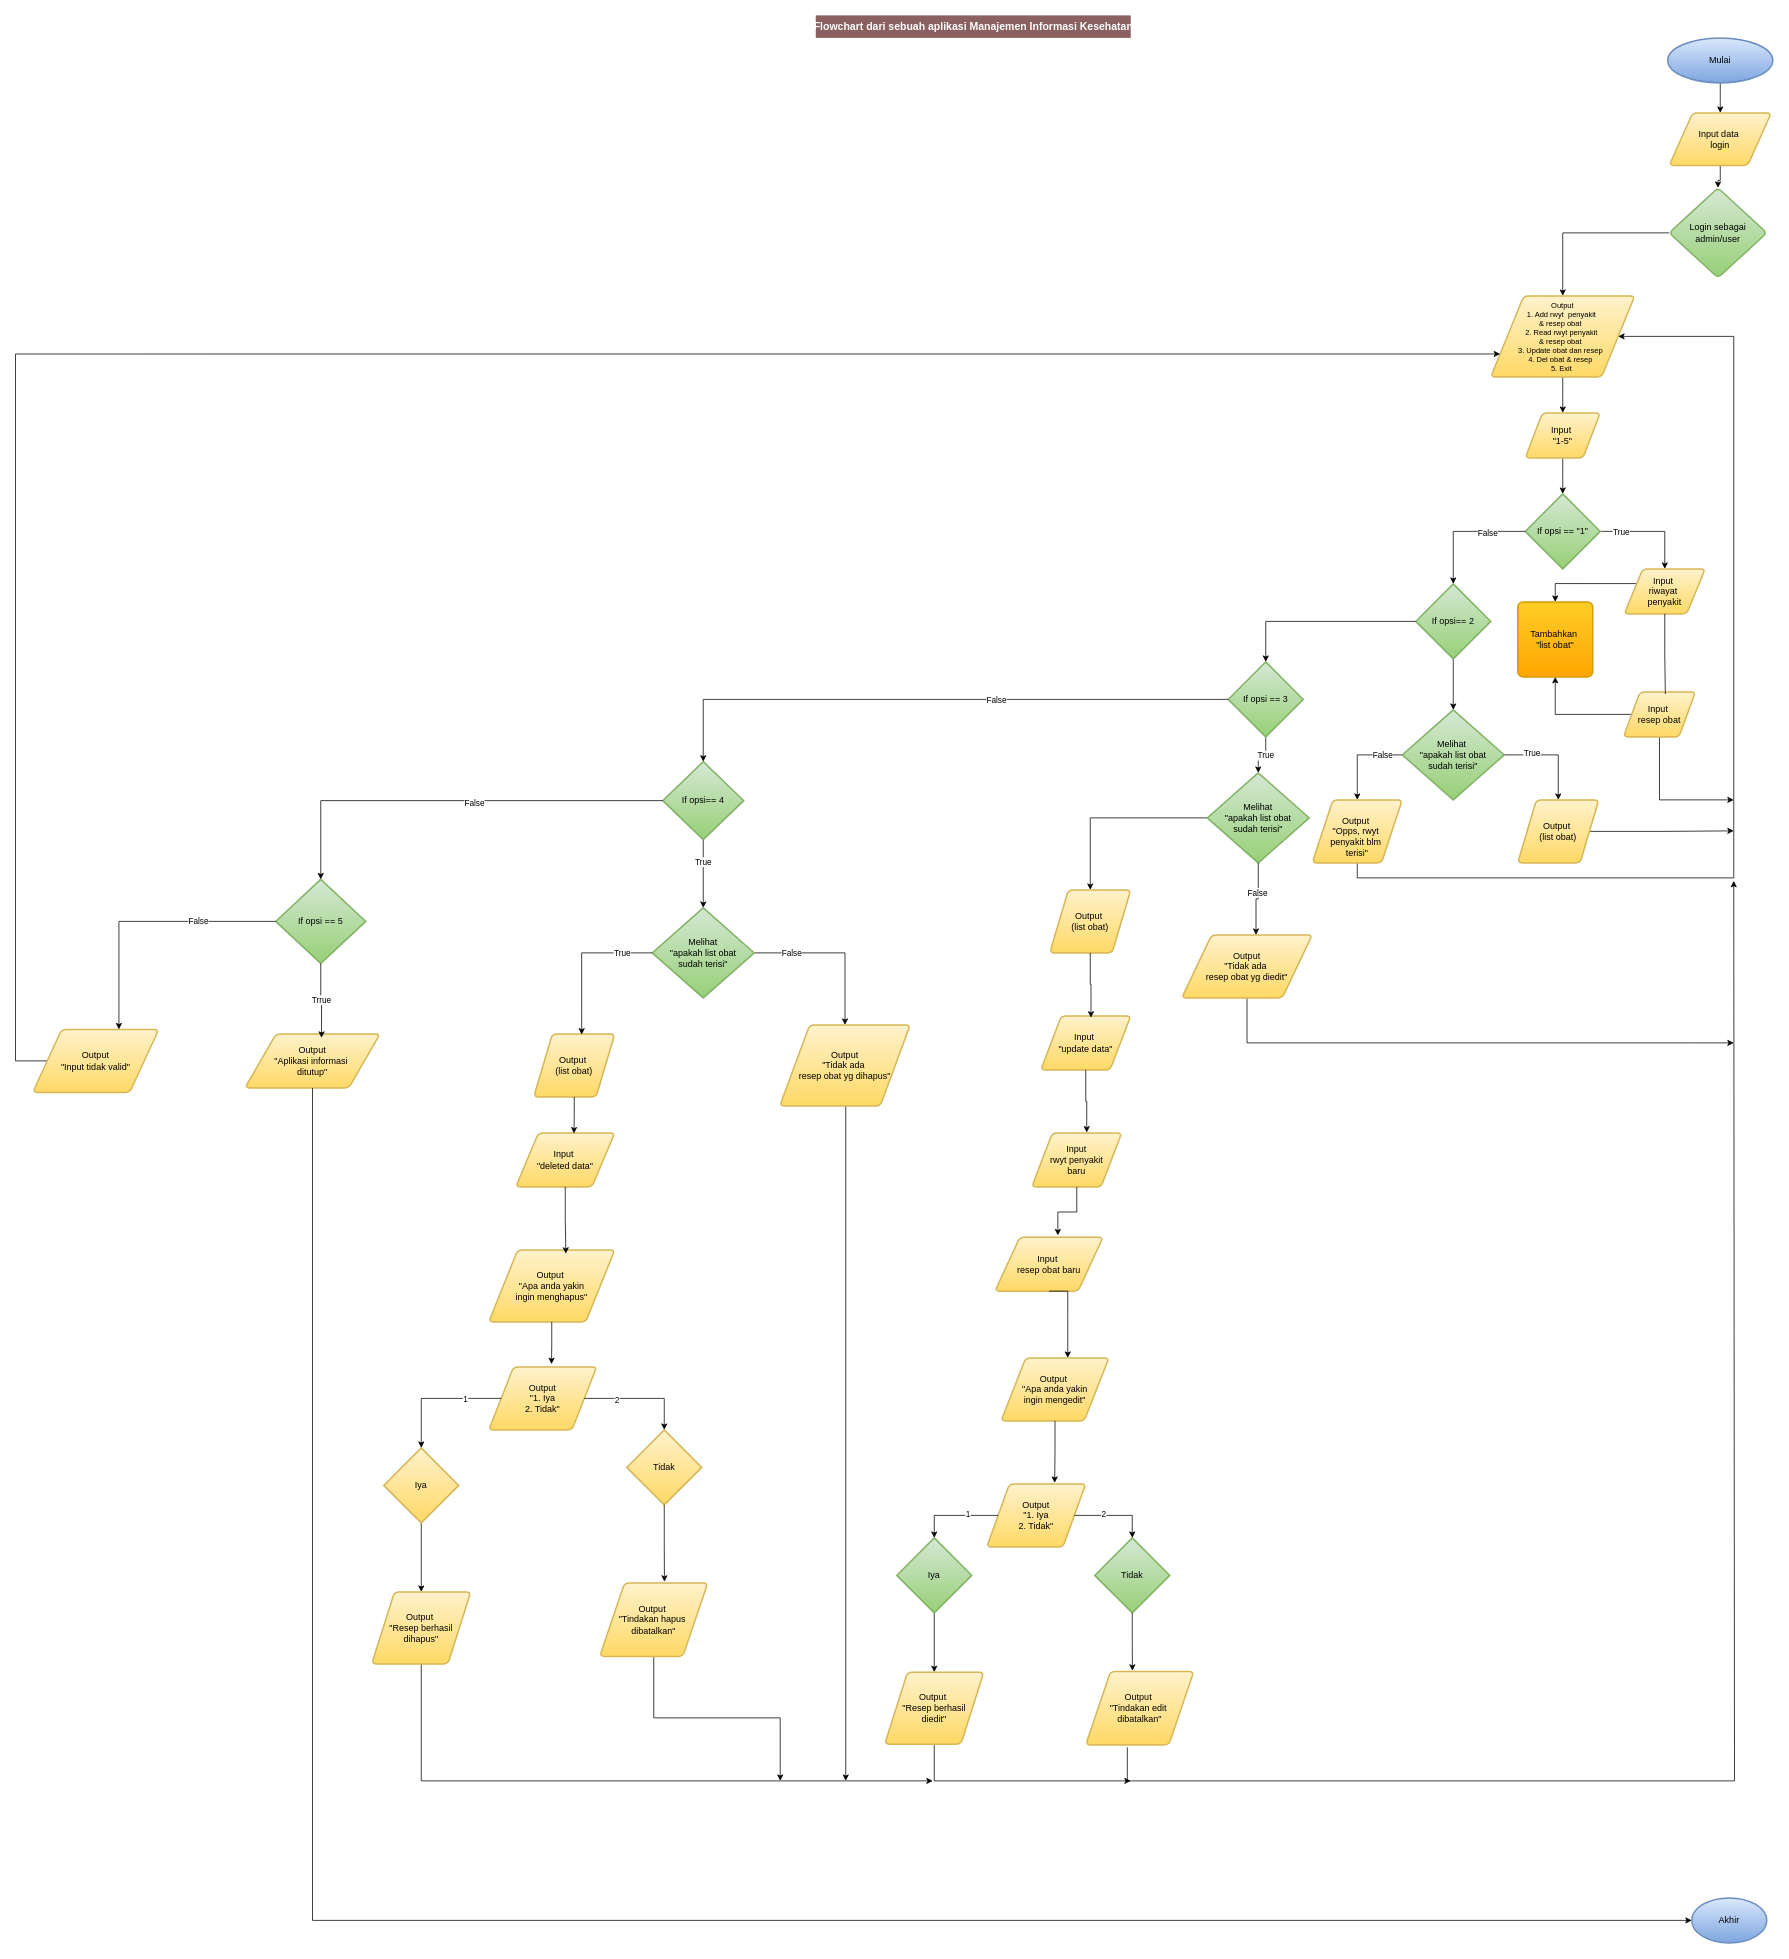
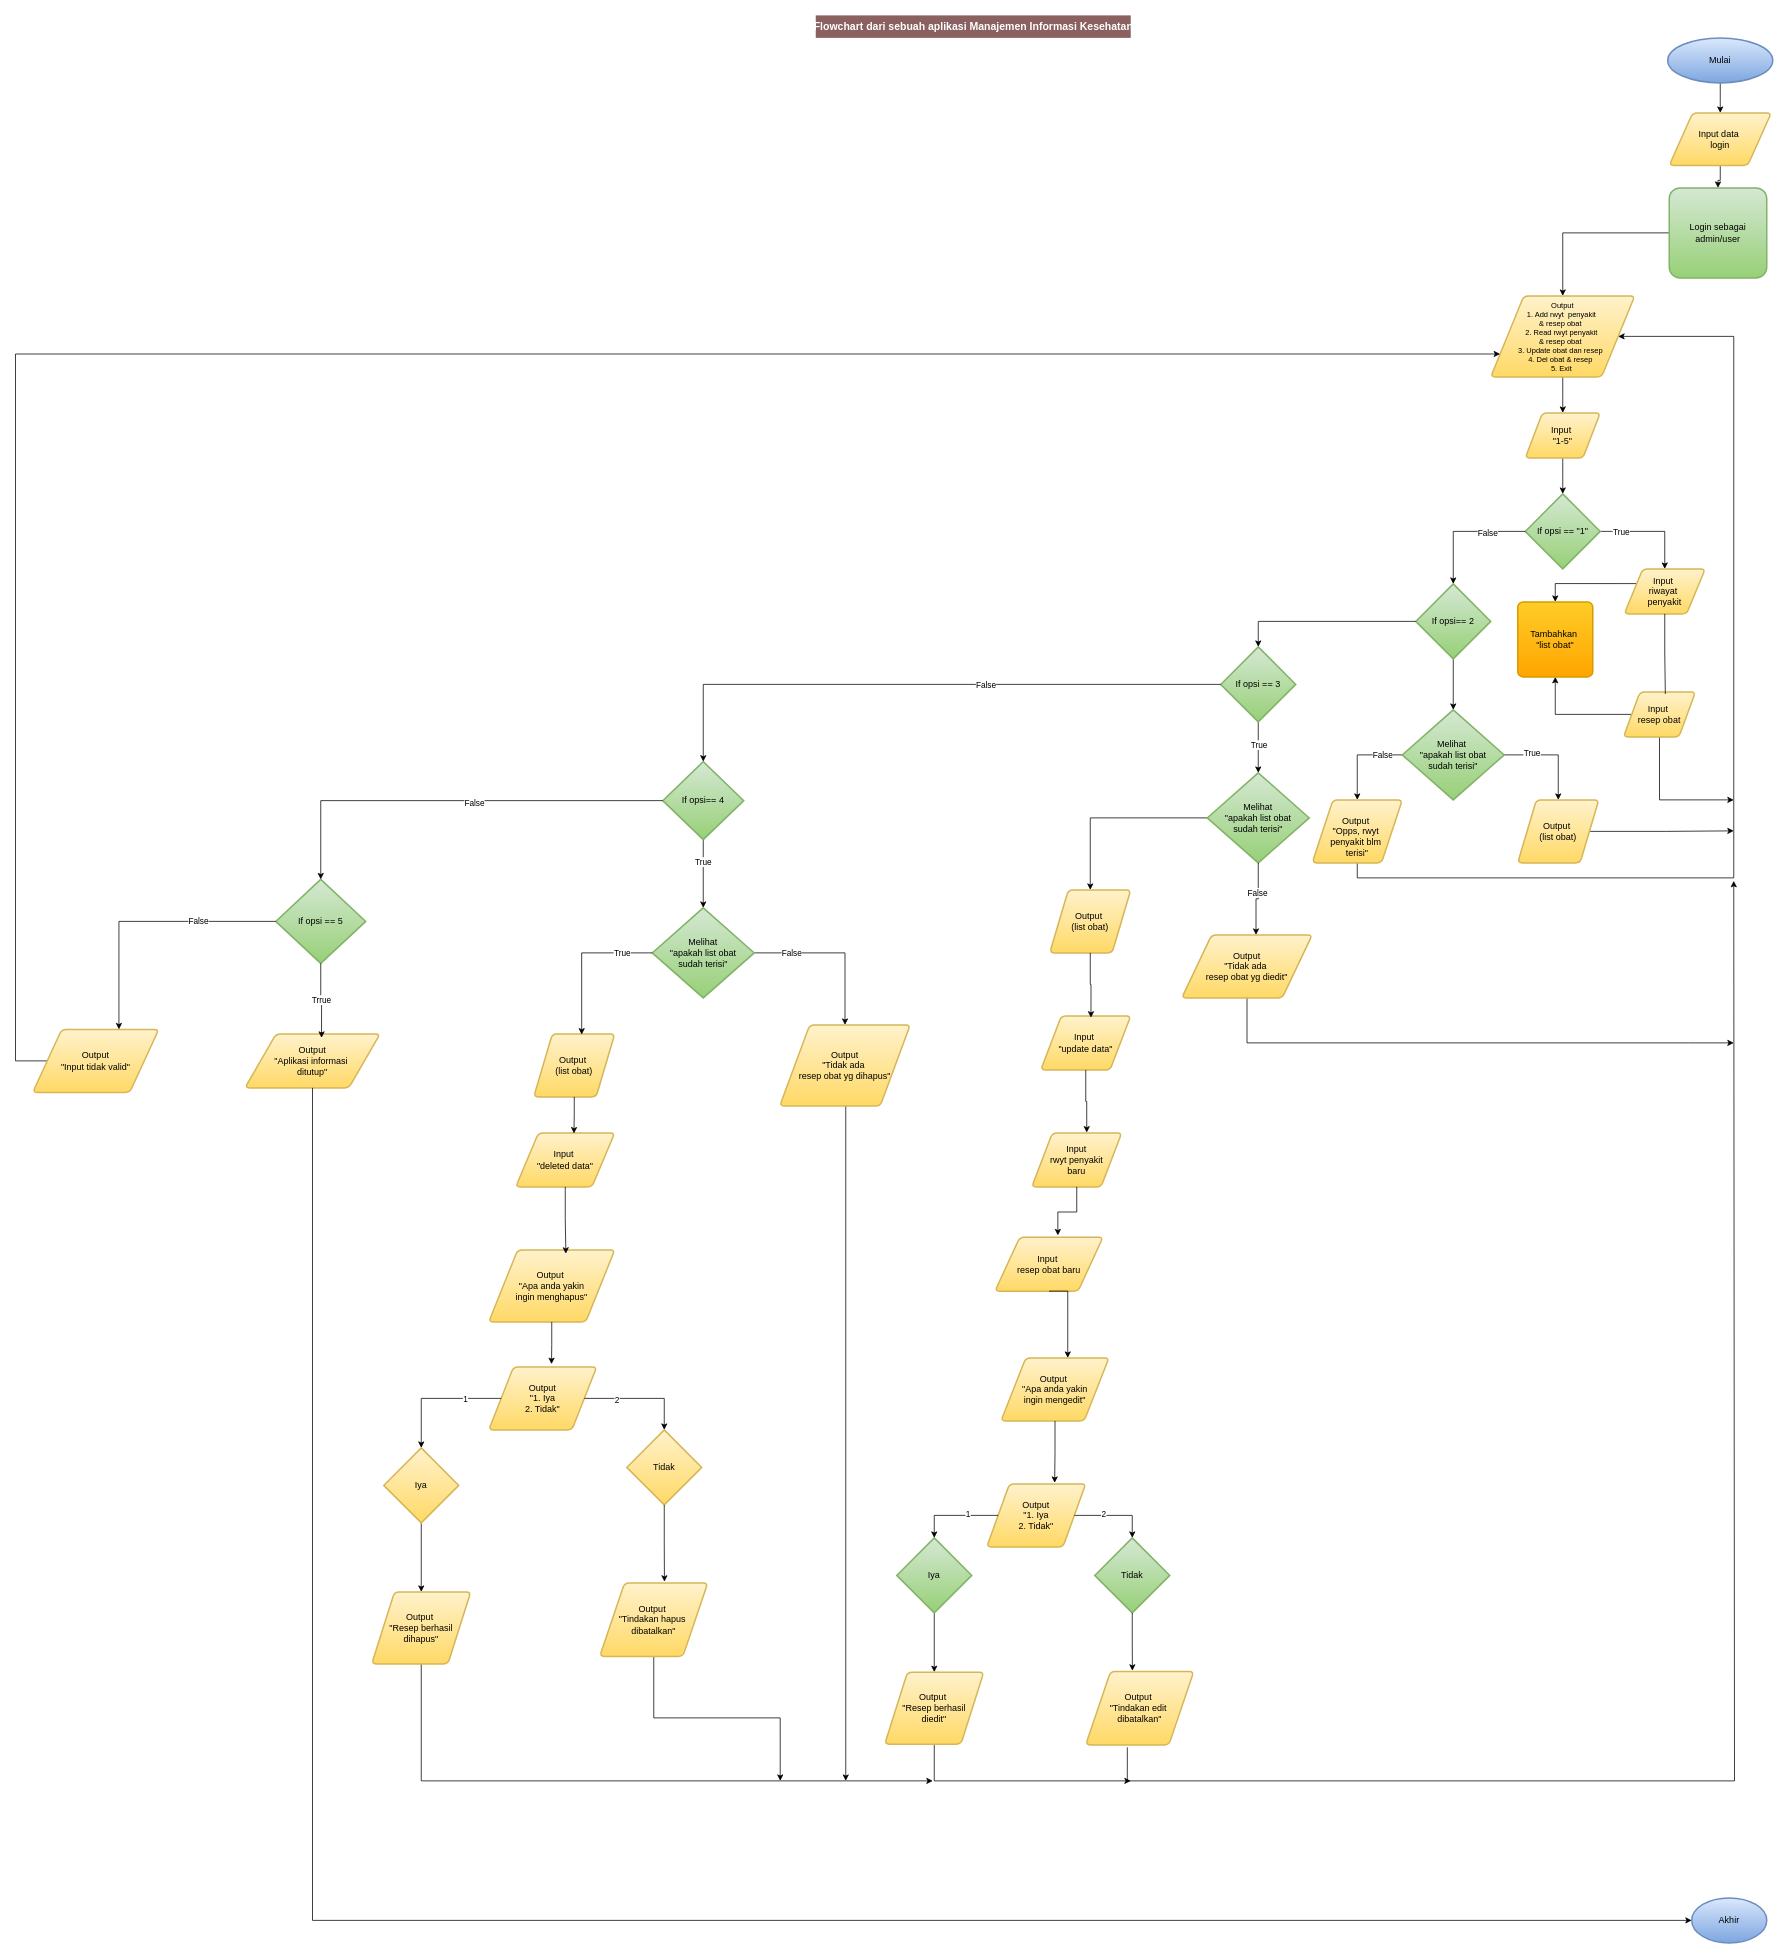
(1718, 233) -> (1718, 233)
(1266, 699) -> (1258, 684)
